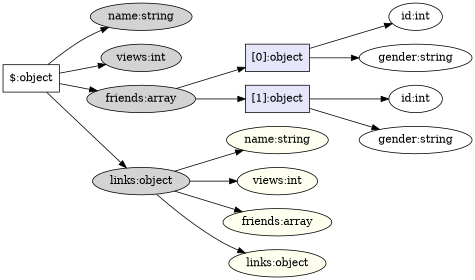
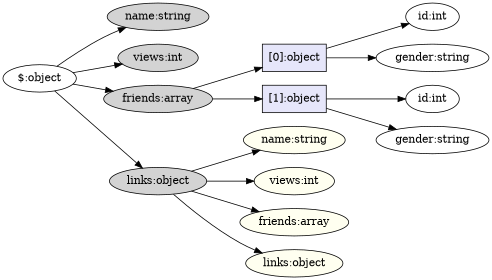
(31, 78) -> (40, 78)
